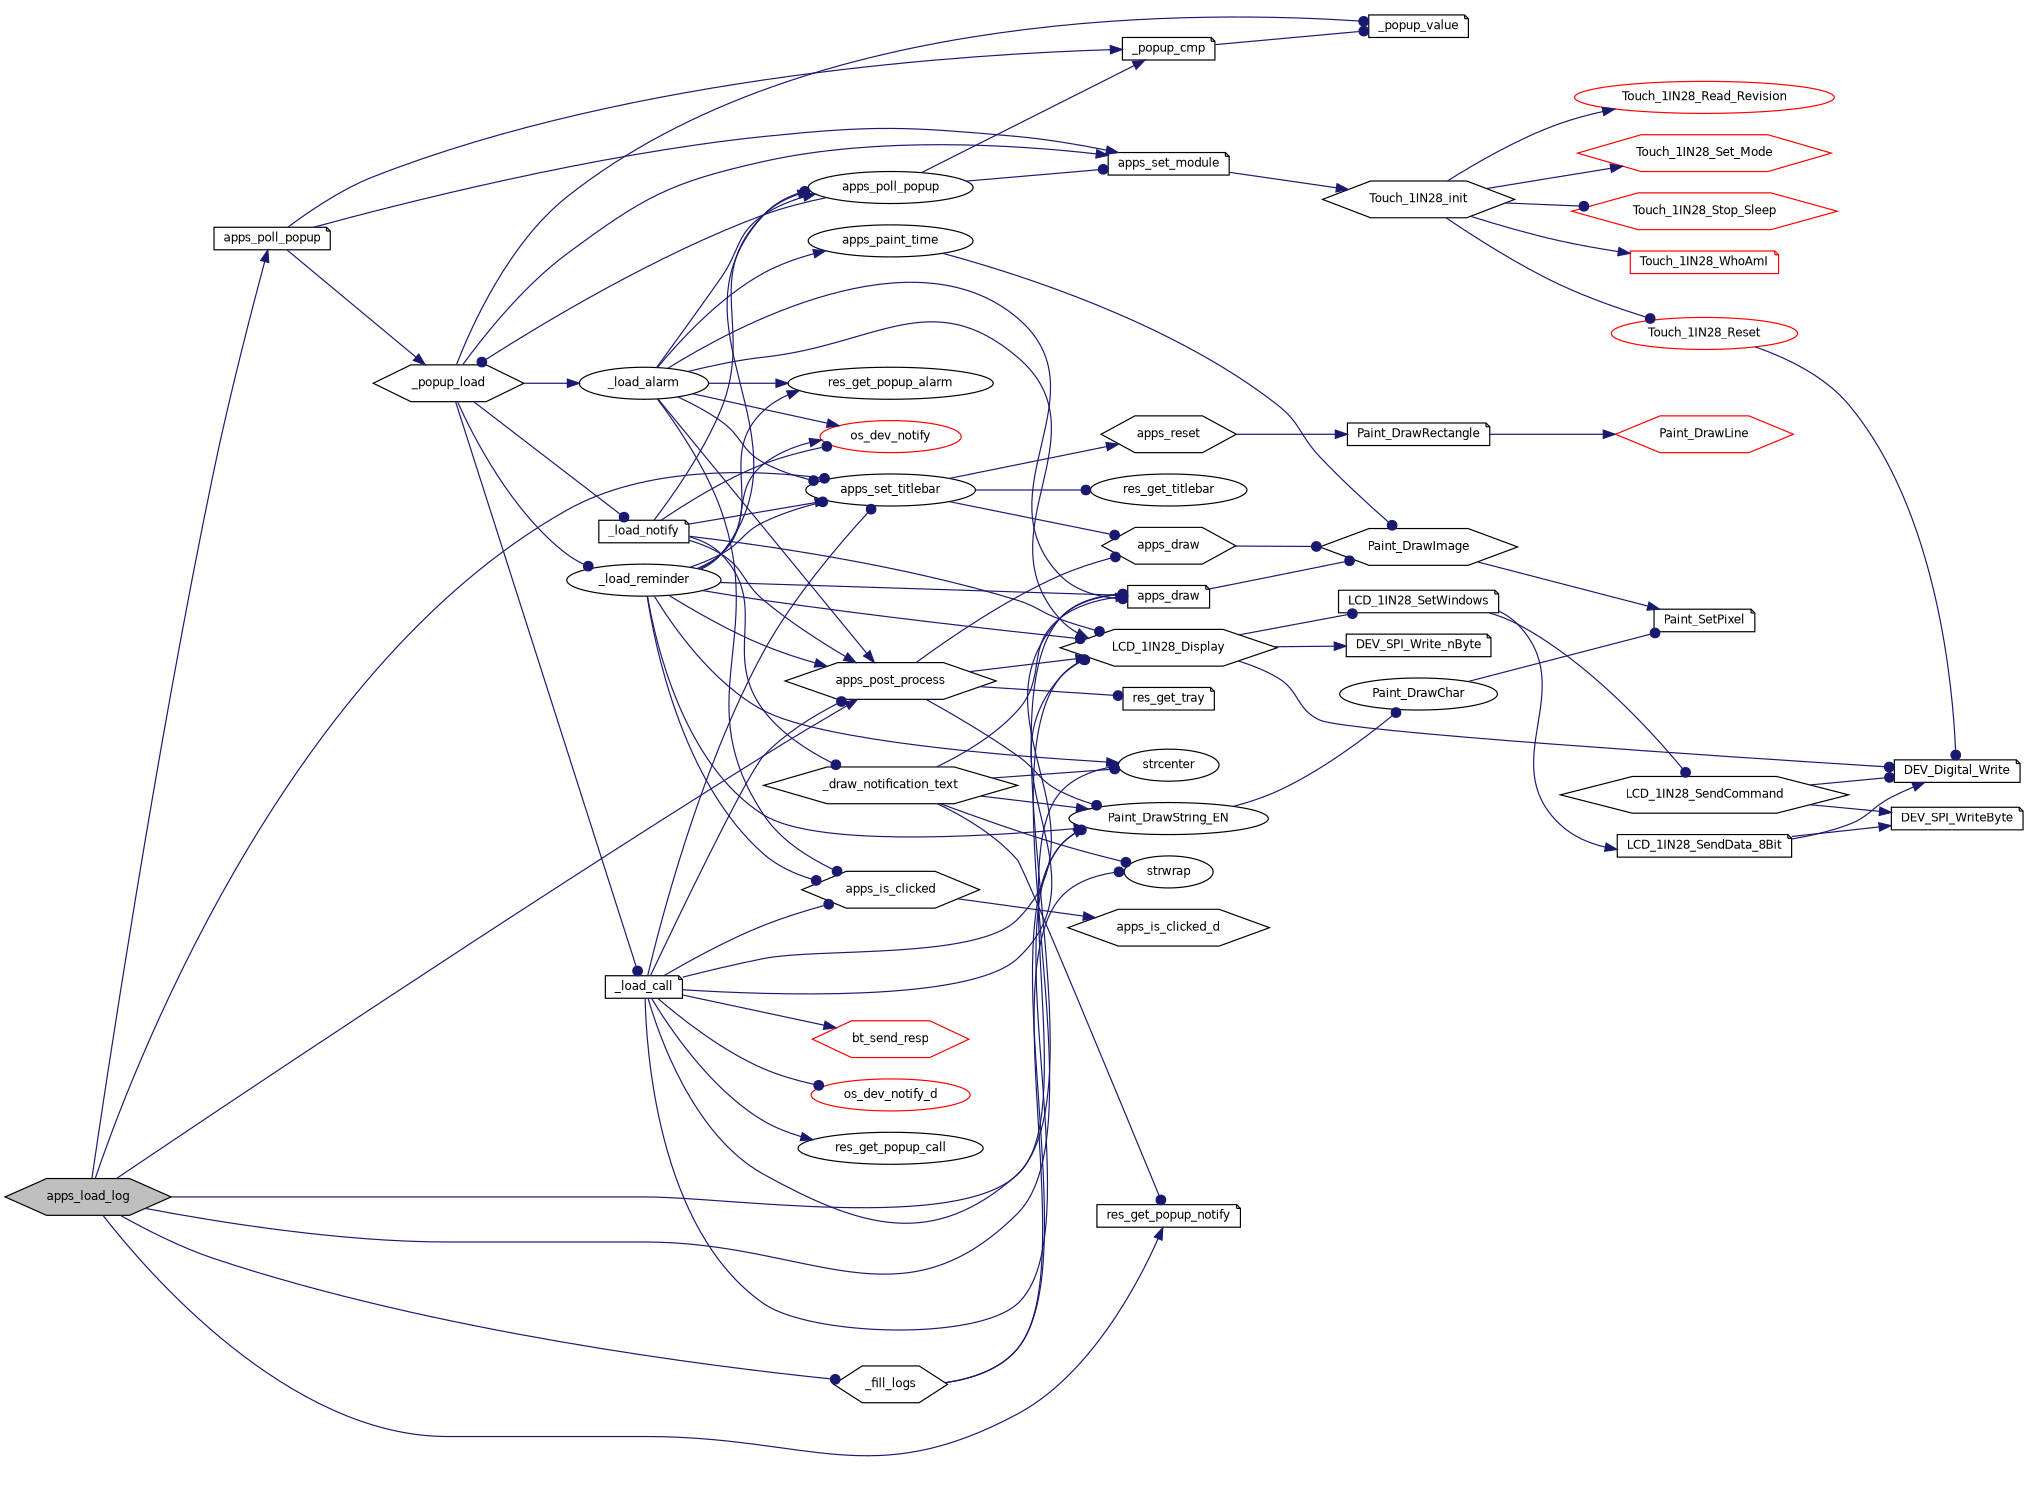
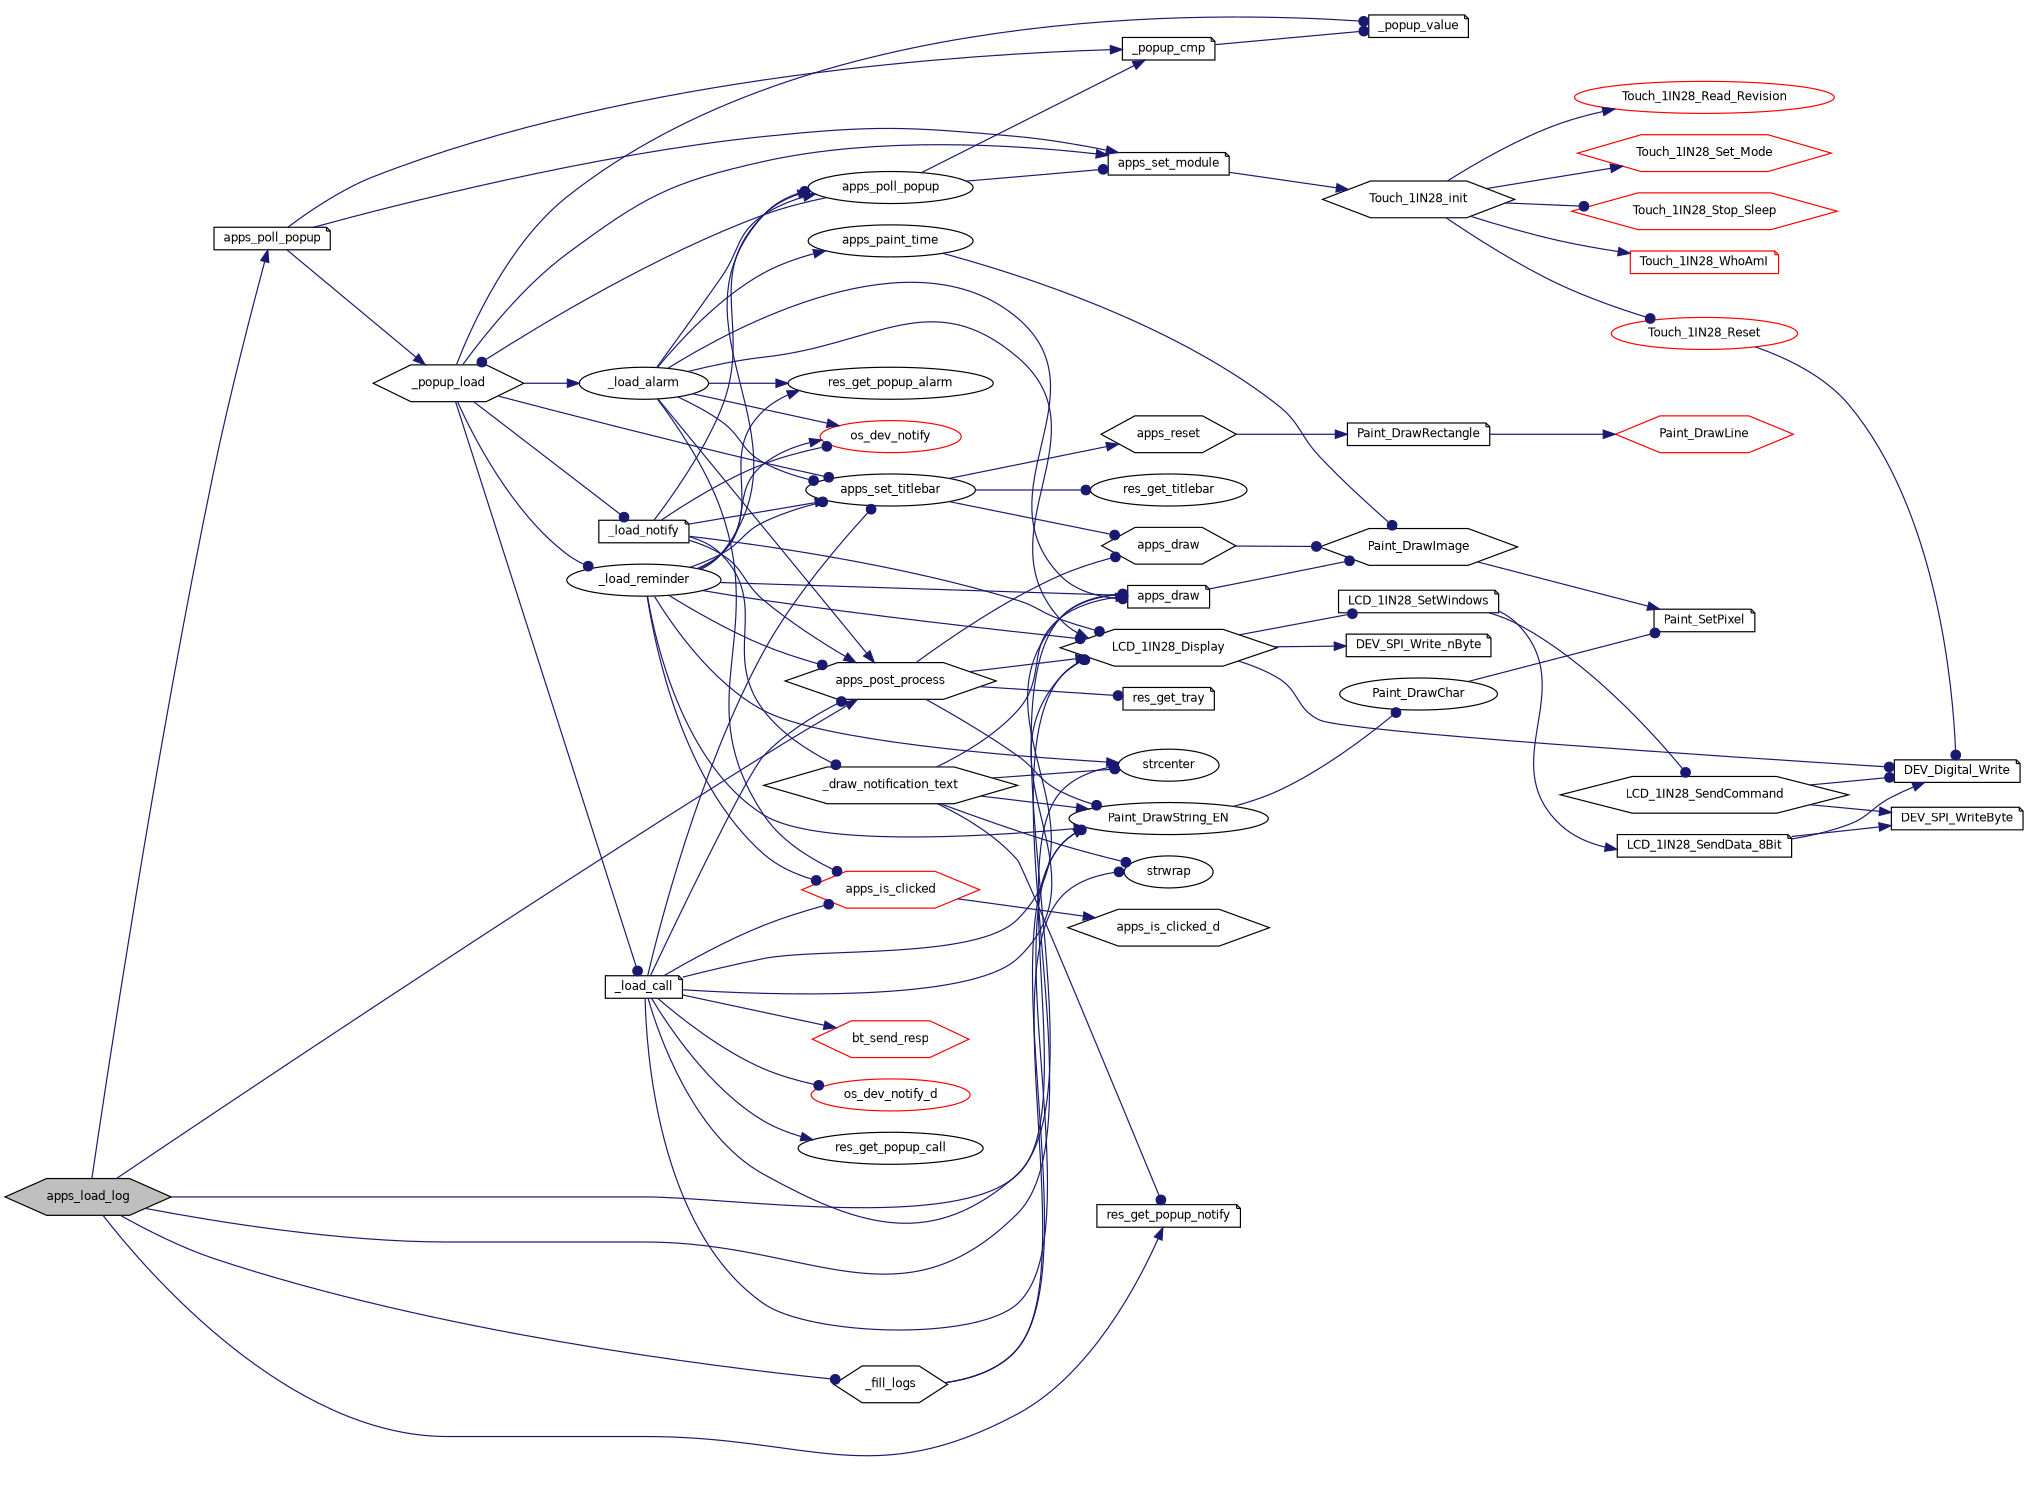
(752, 640) -> (752, 640)
(353, 700) -> (661, 438)
(891, 890) -> (891, 890)
